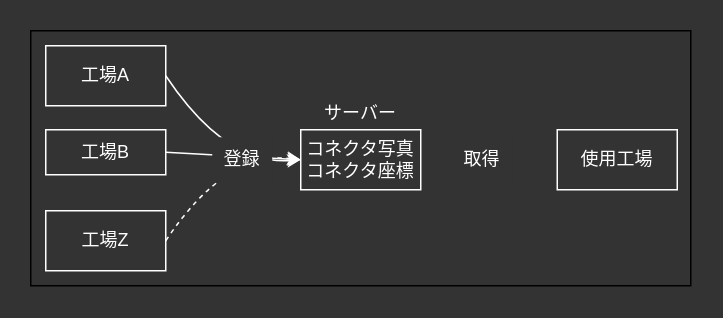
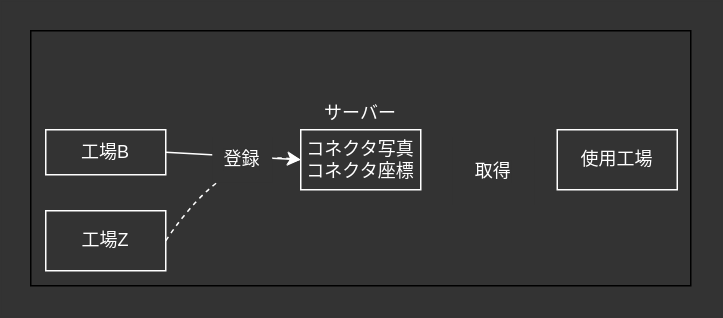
(106, 76) -> none
(191, 109) -> none
(482, 160) -> (494, 171)
